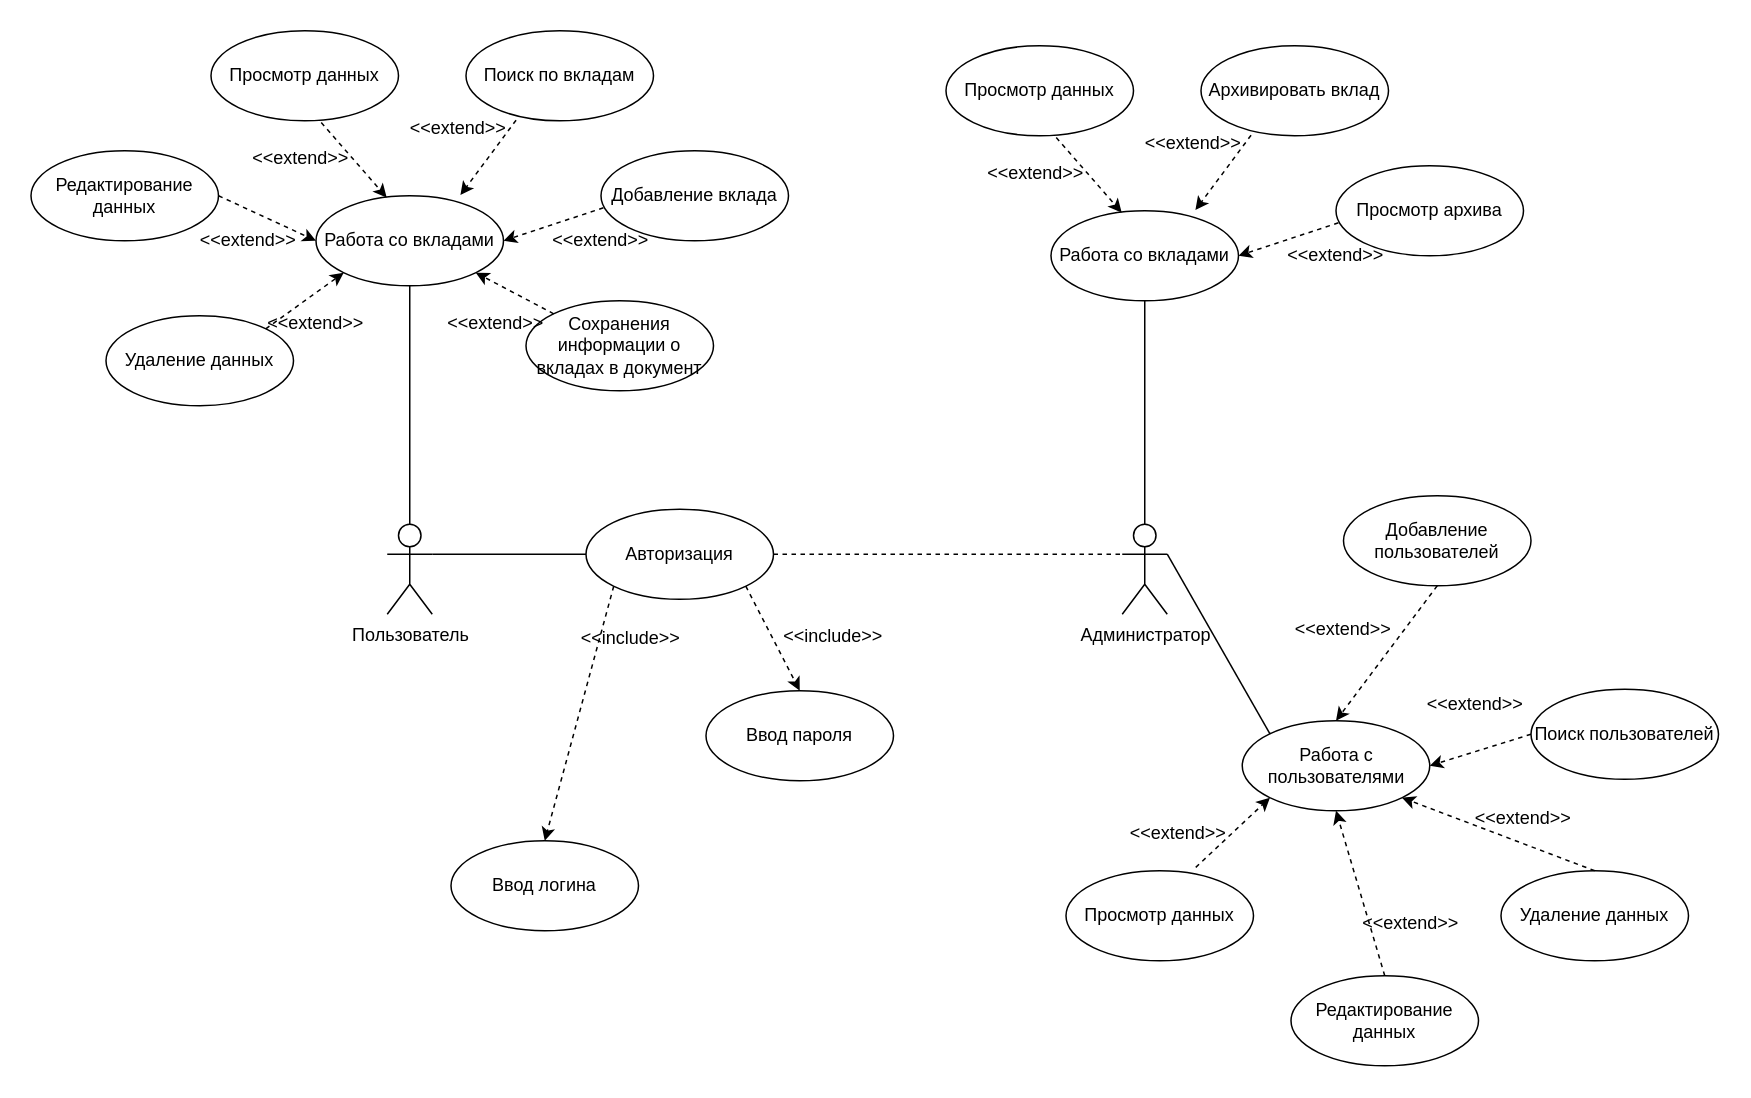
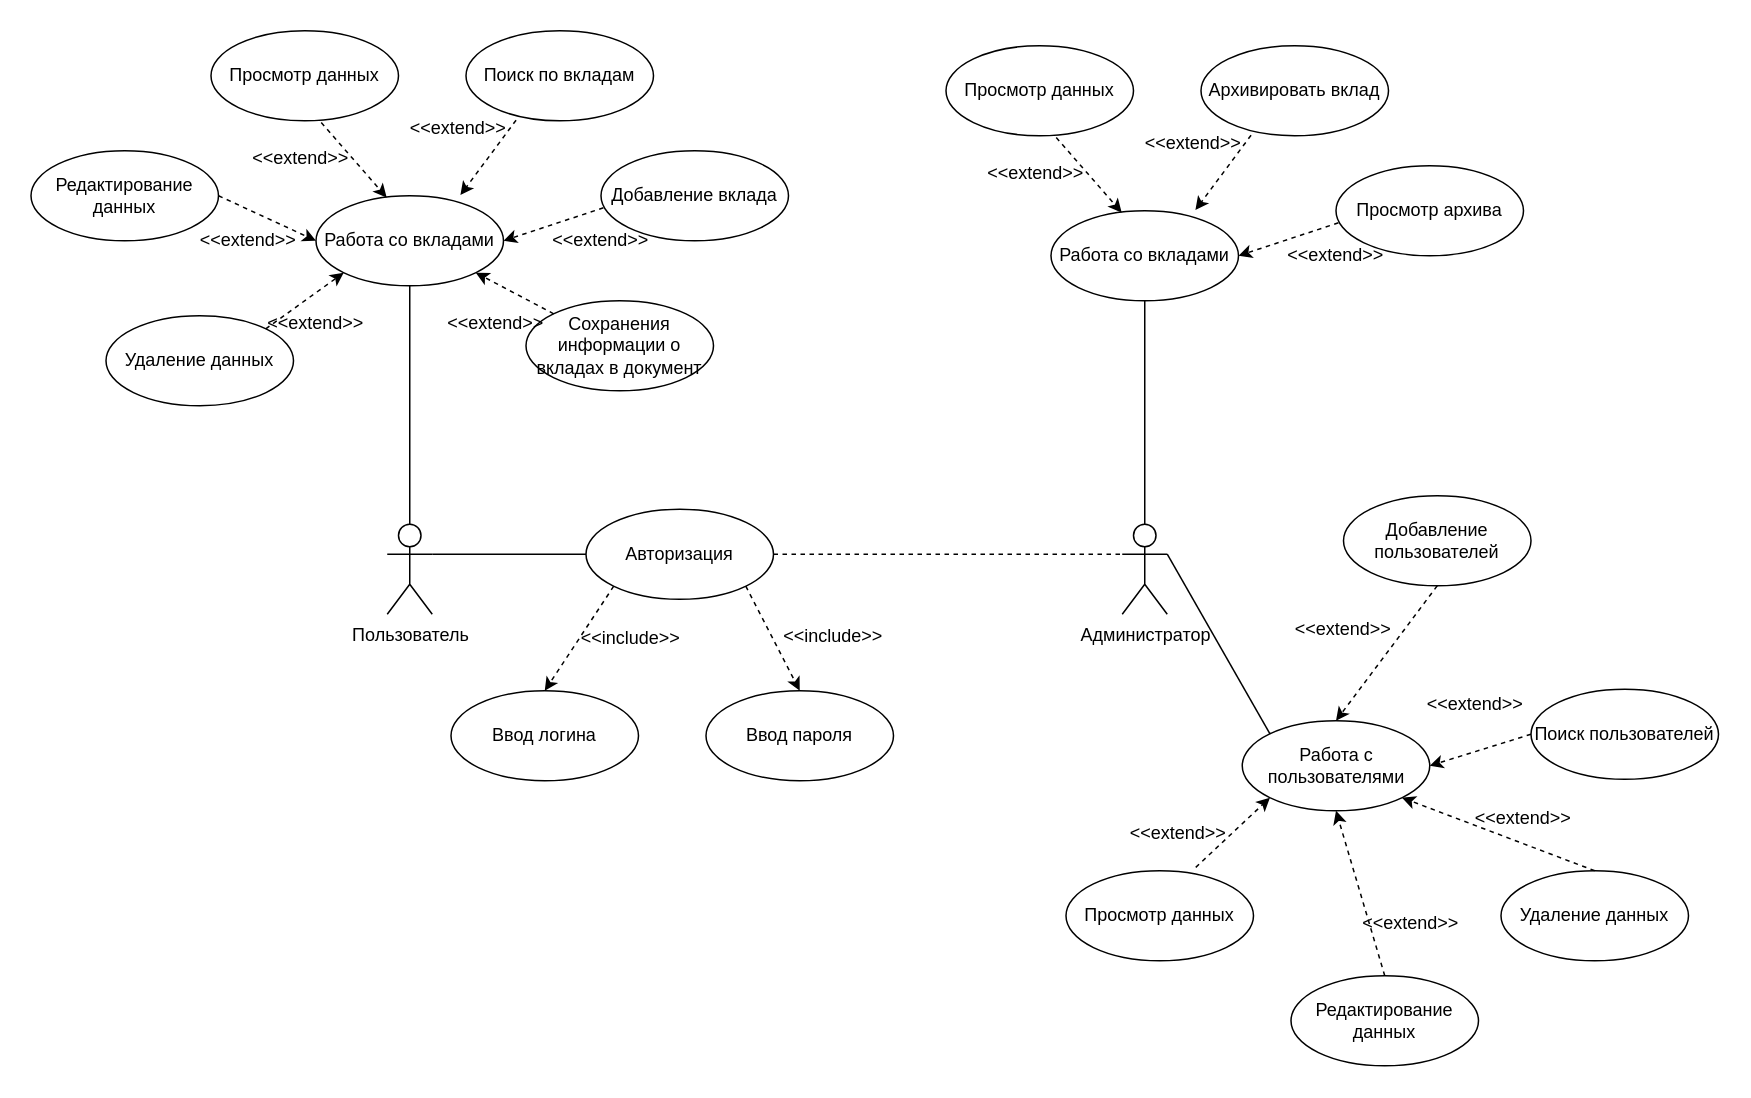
(545, 886) -> (545, 736)
